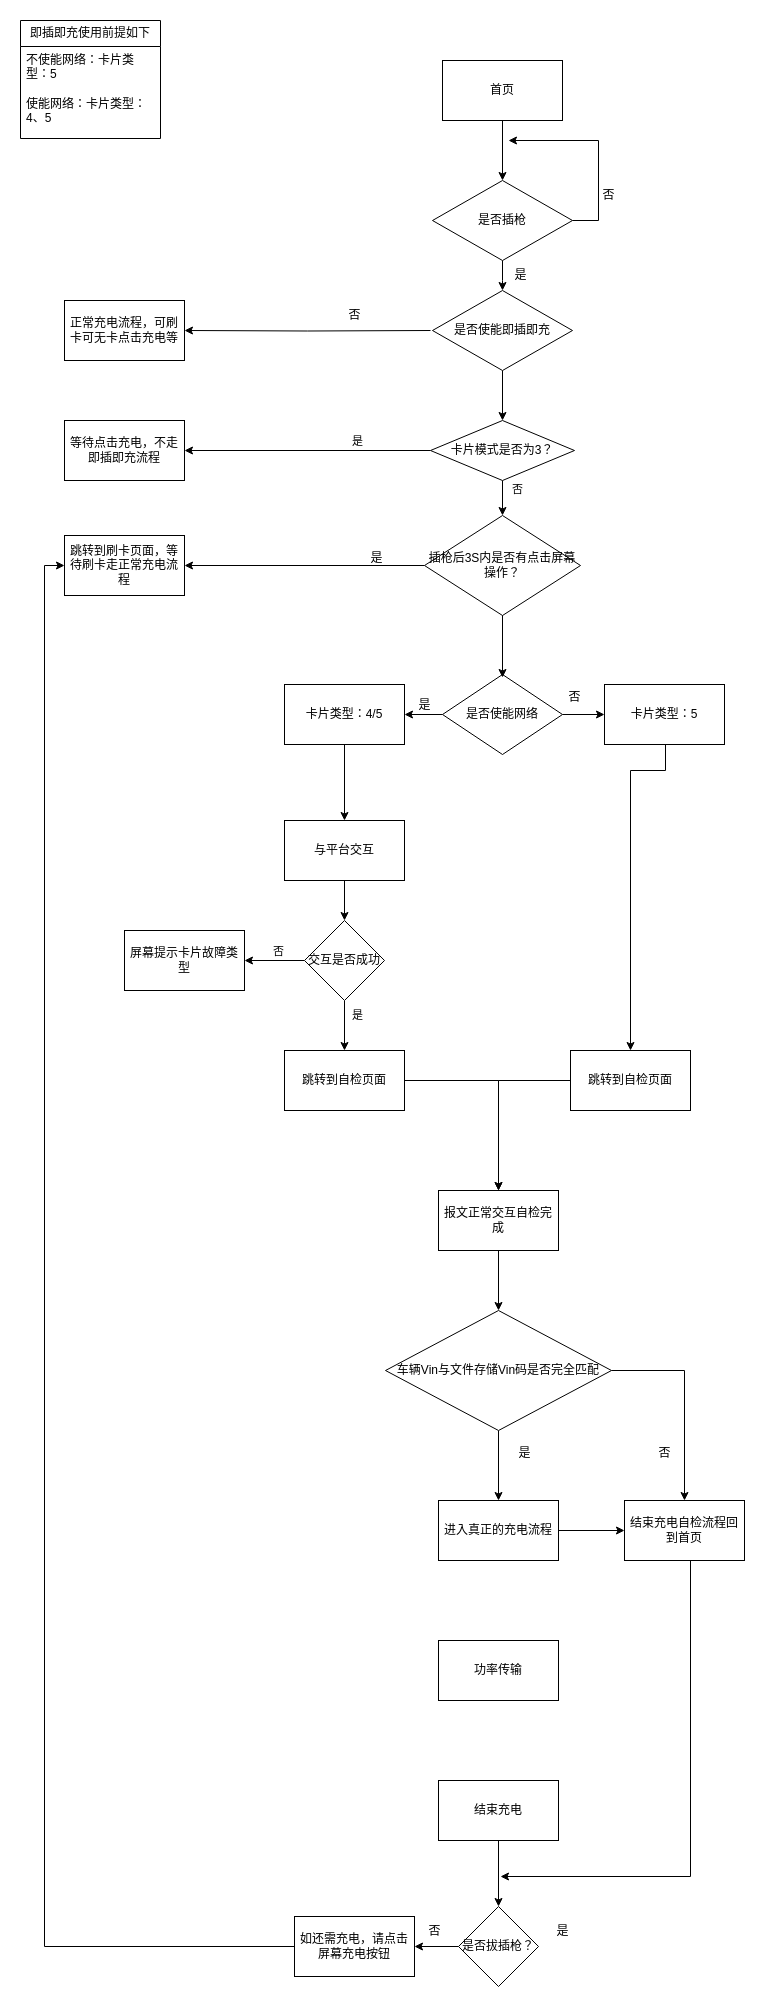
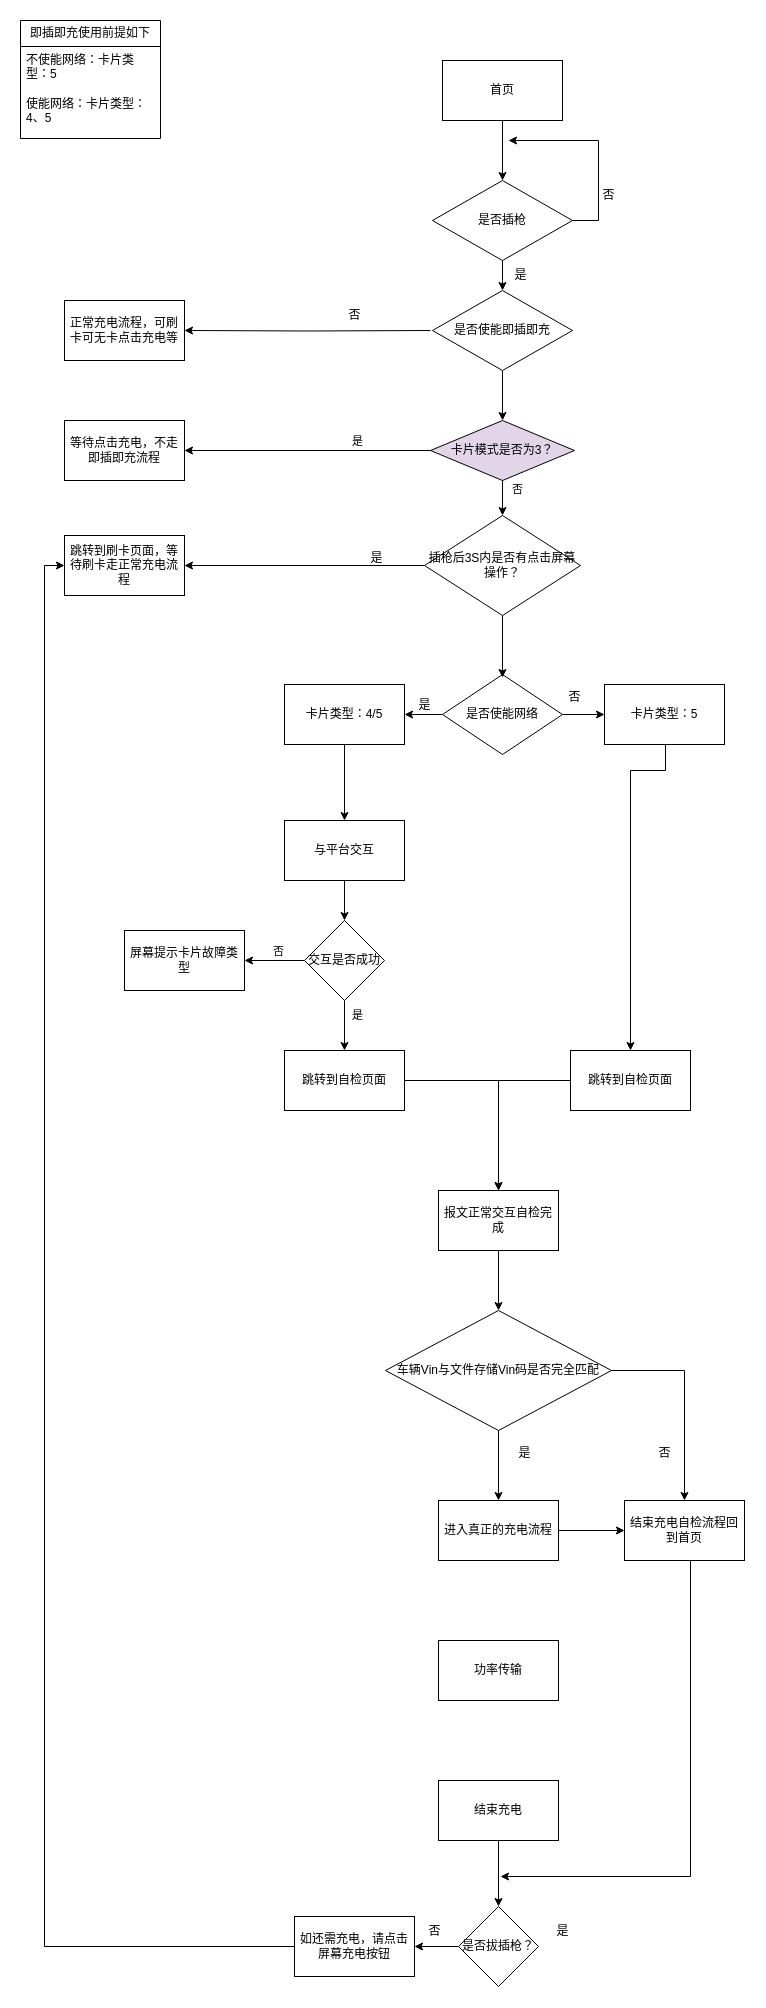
(503, 451) -> (503, 451)
